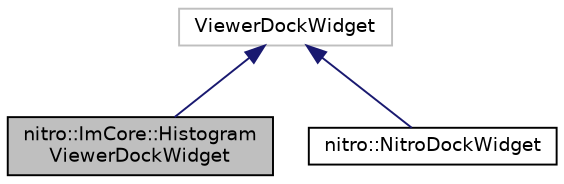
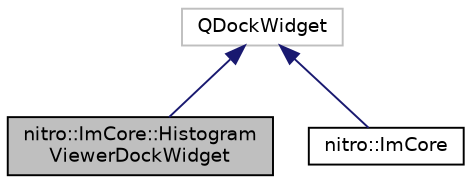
(286, 27) -> (262, 27)
(433, 146) -> (386, 146)
